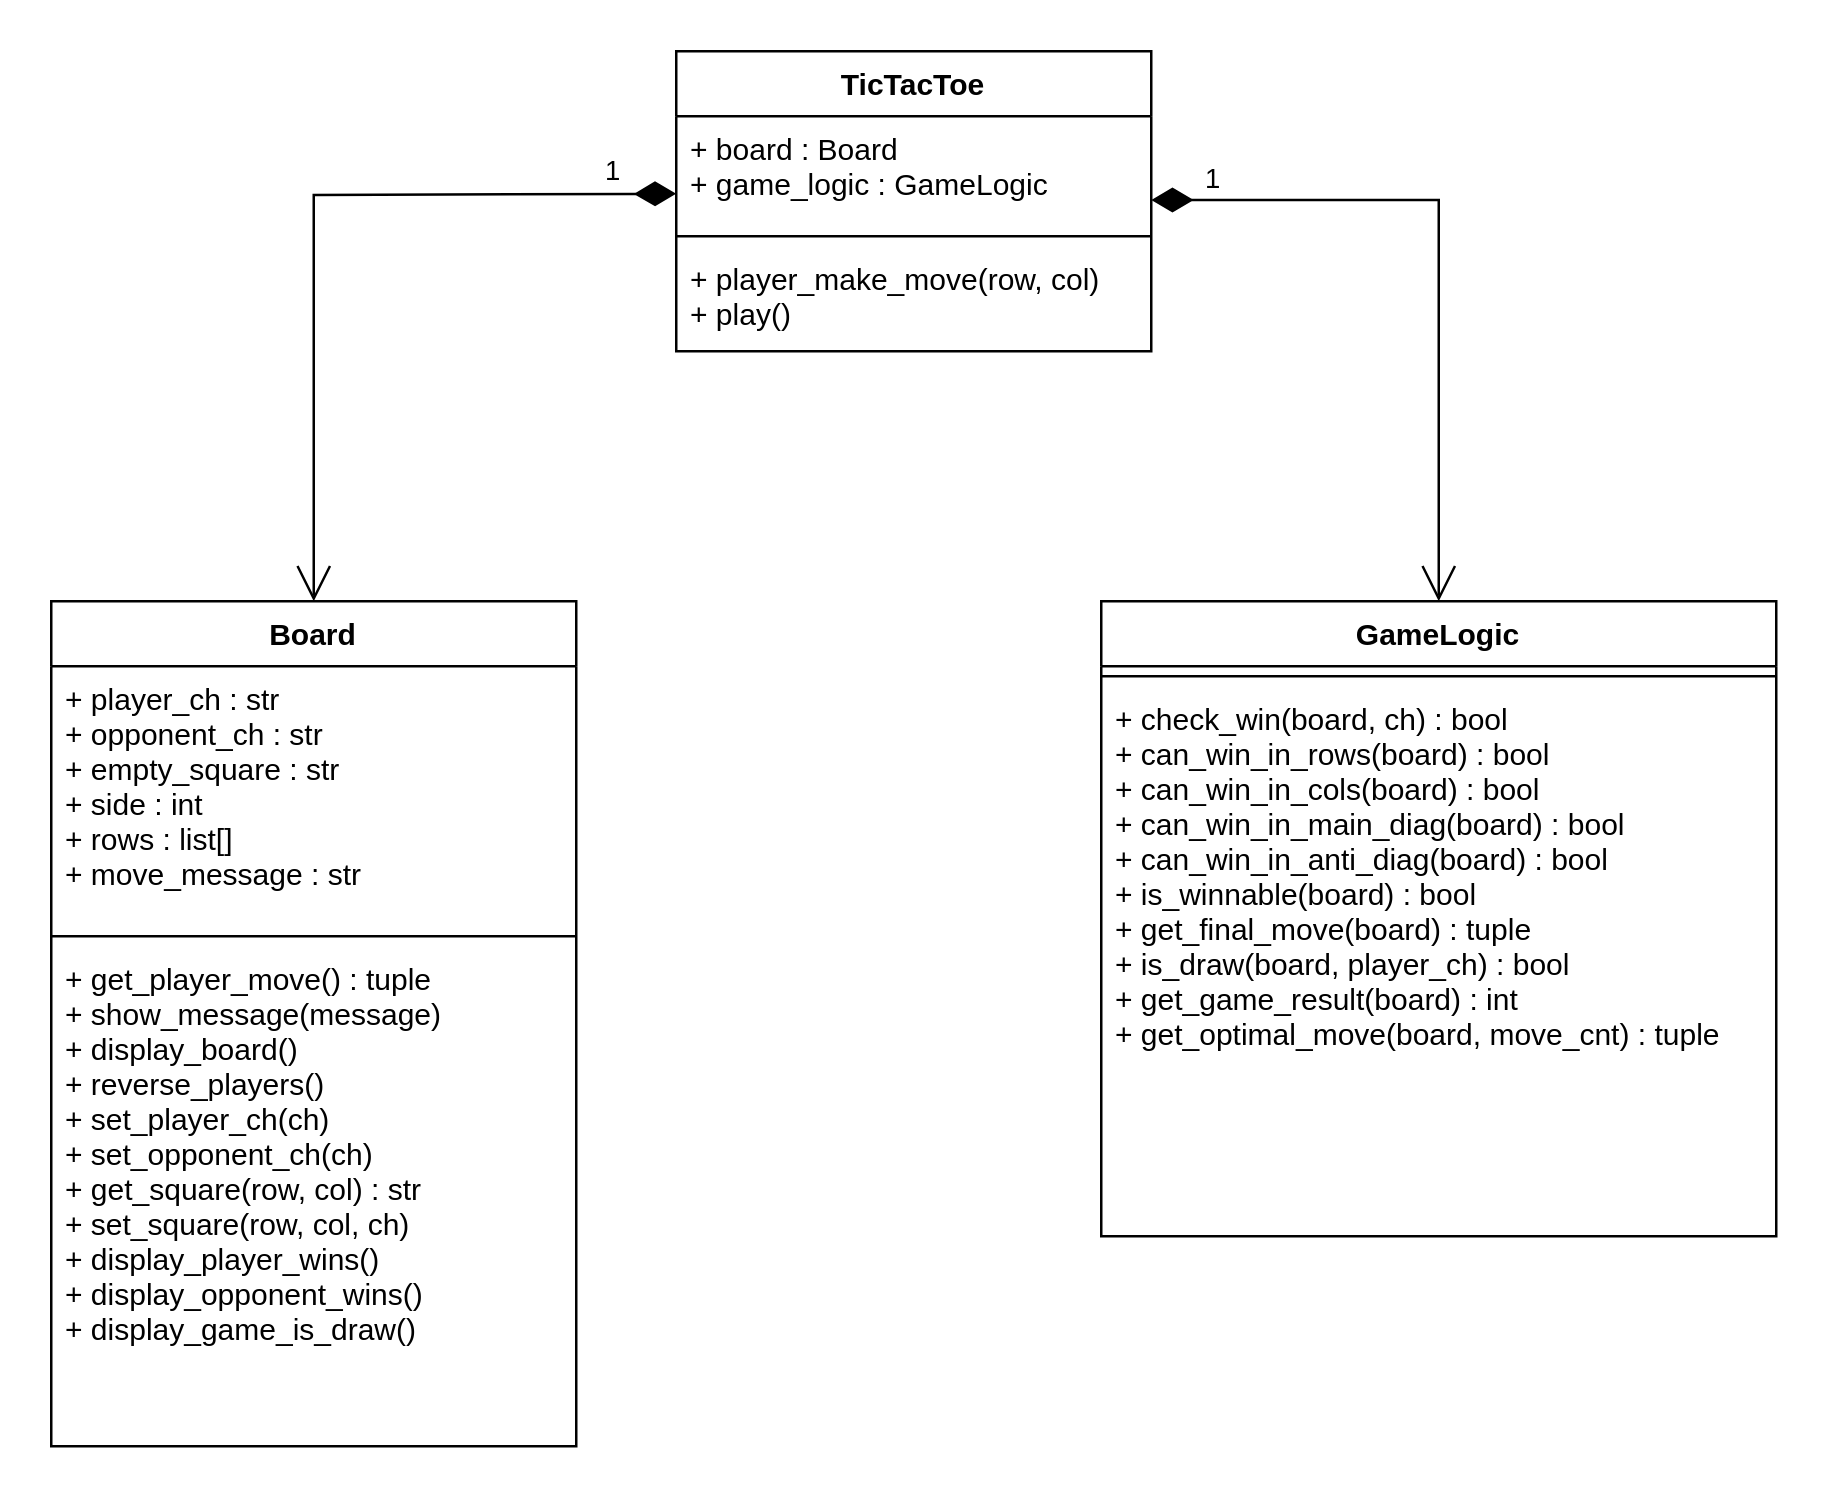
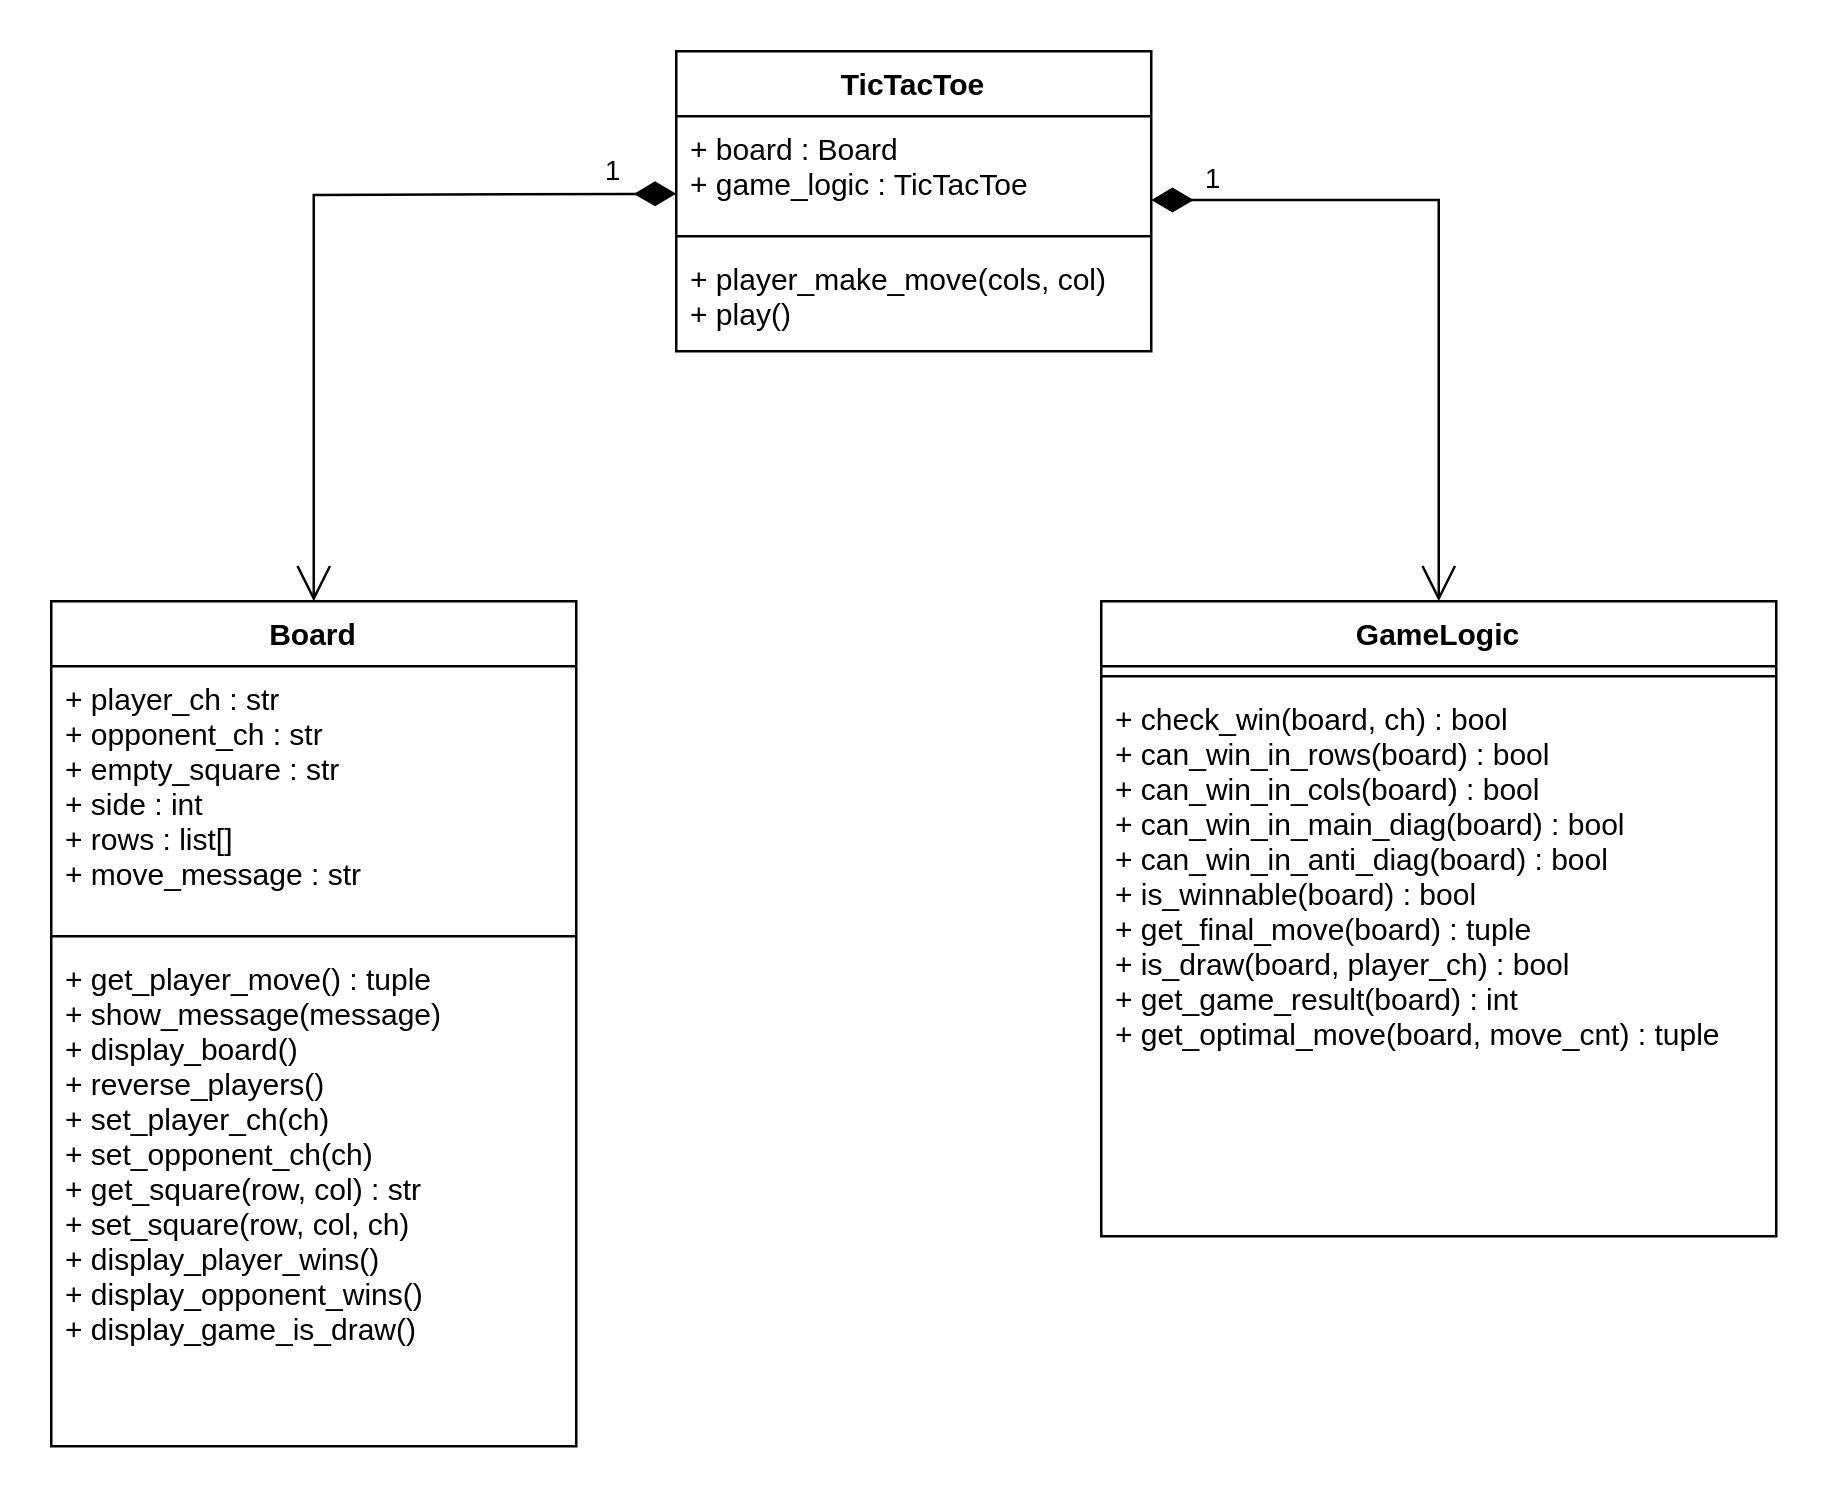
(800, 150) -> (800, 150)
(906, 280) -> (910, 280)
